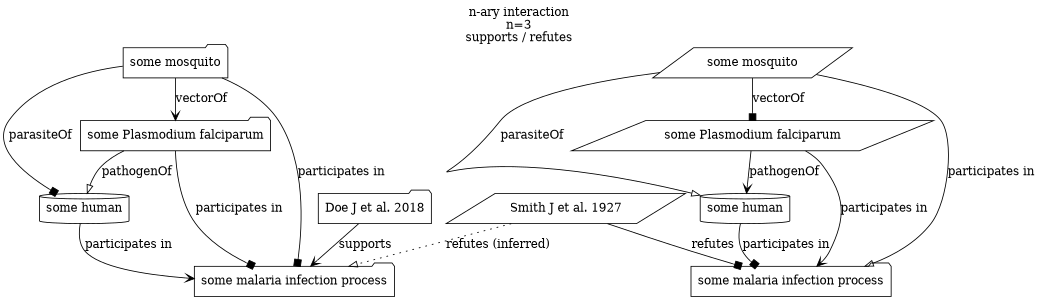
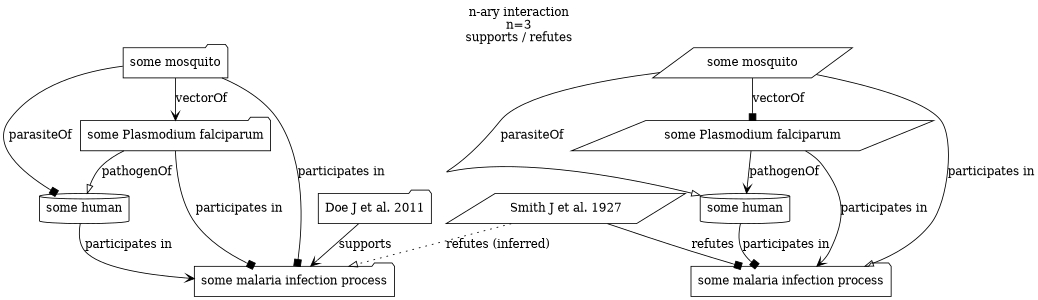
(375, 209) -> (375, 209)
